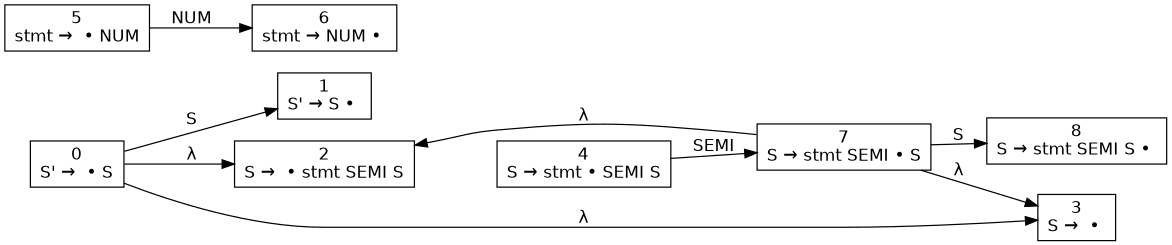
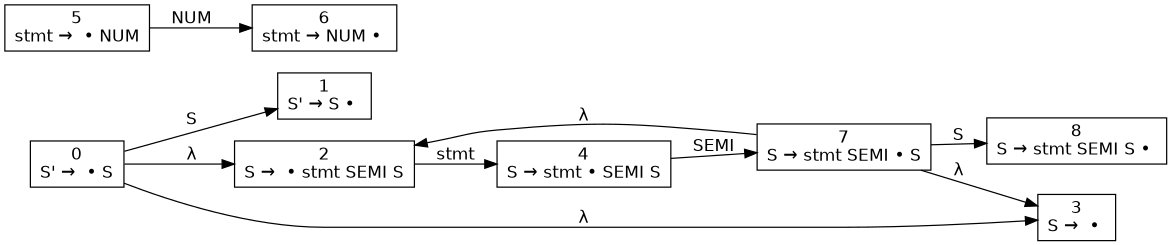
none -> (450, 164)
